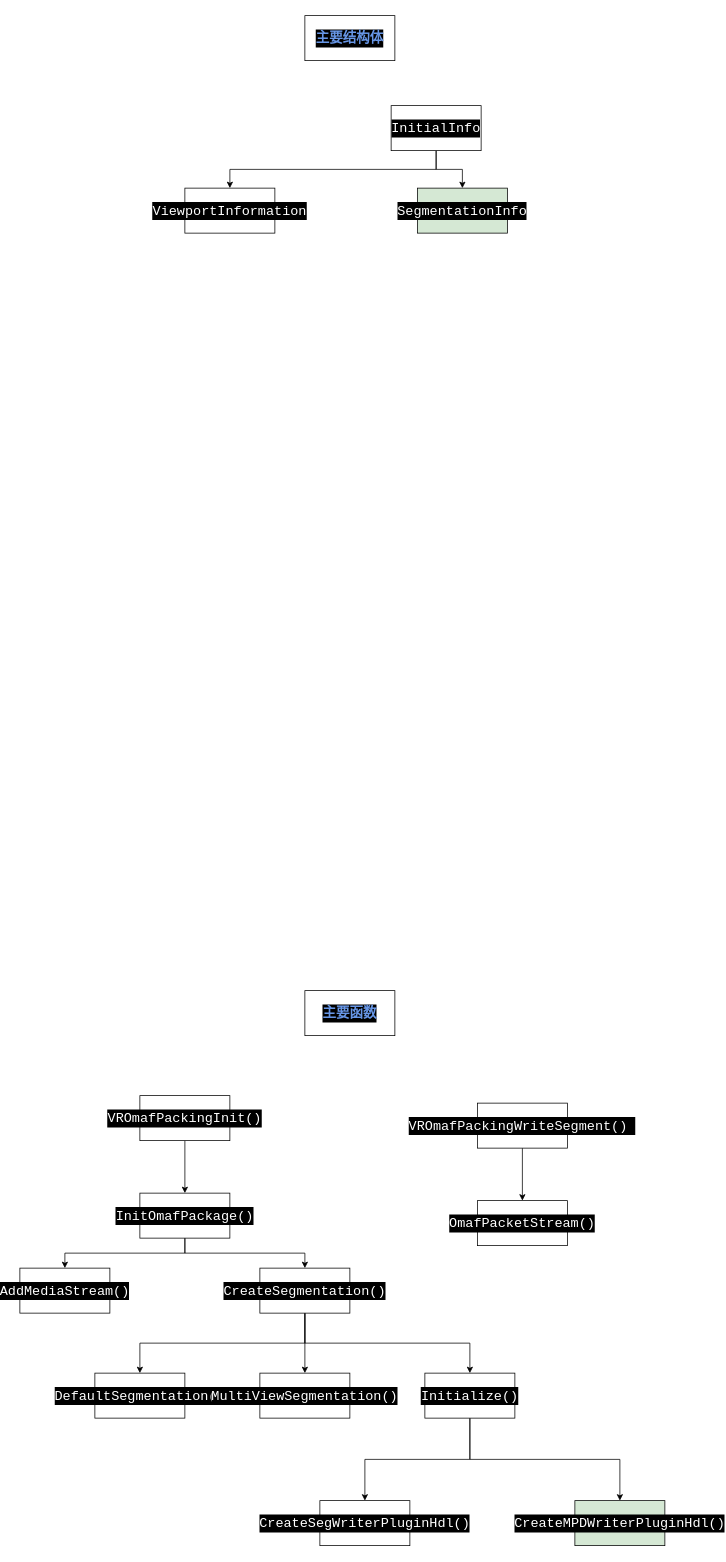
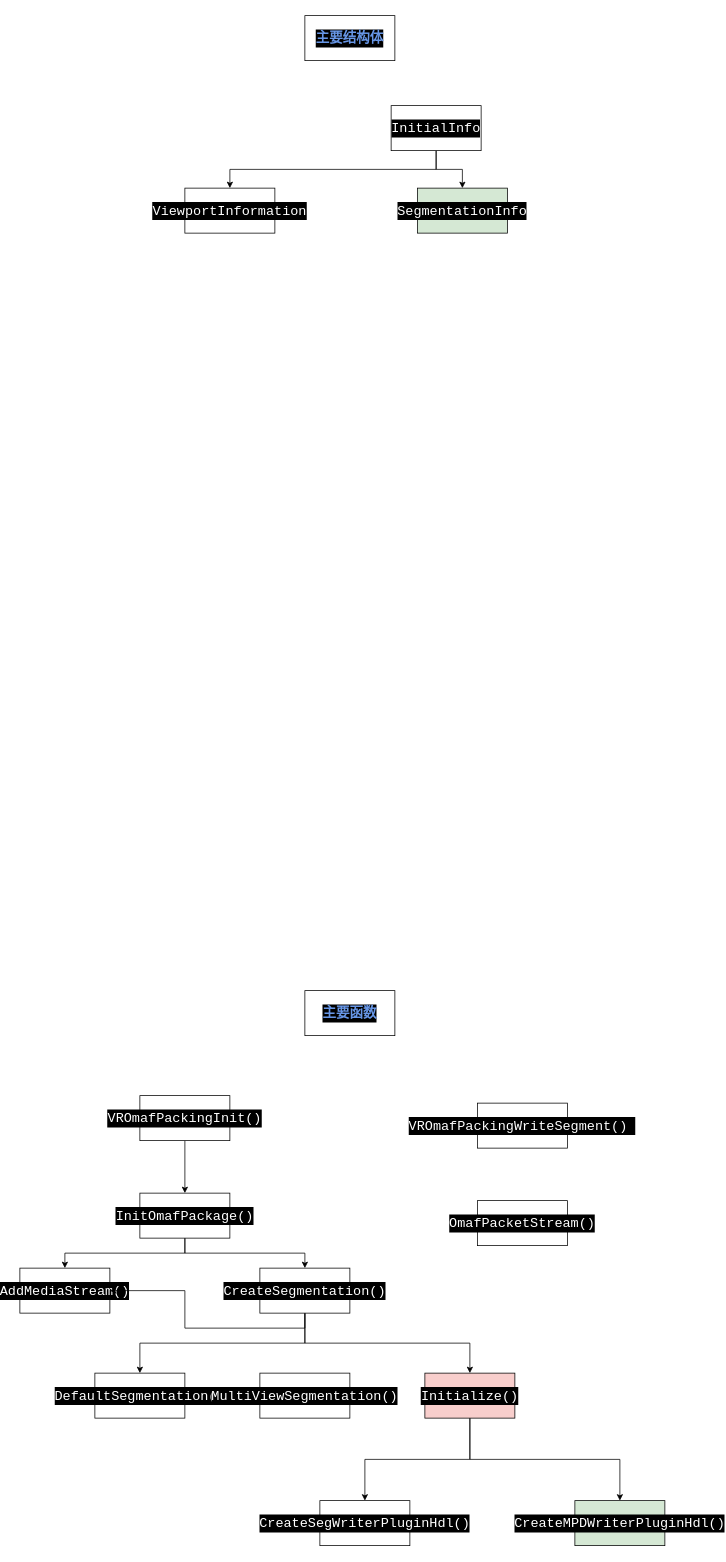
(522, 1171) -> none
(305, 1366) -> (190, 1328)
(470, 1395) -> (470, 1395)
